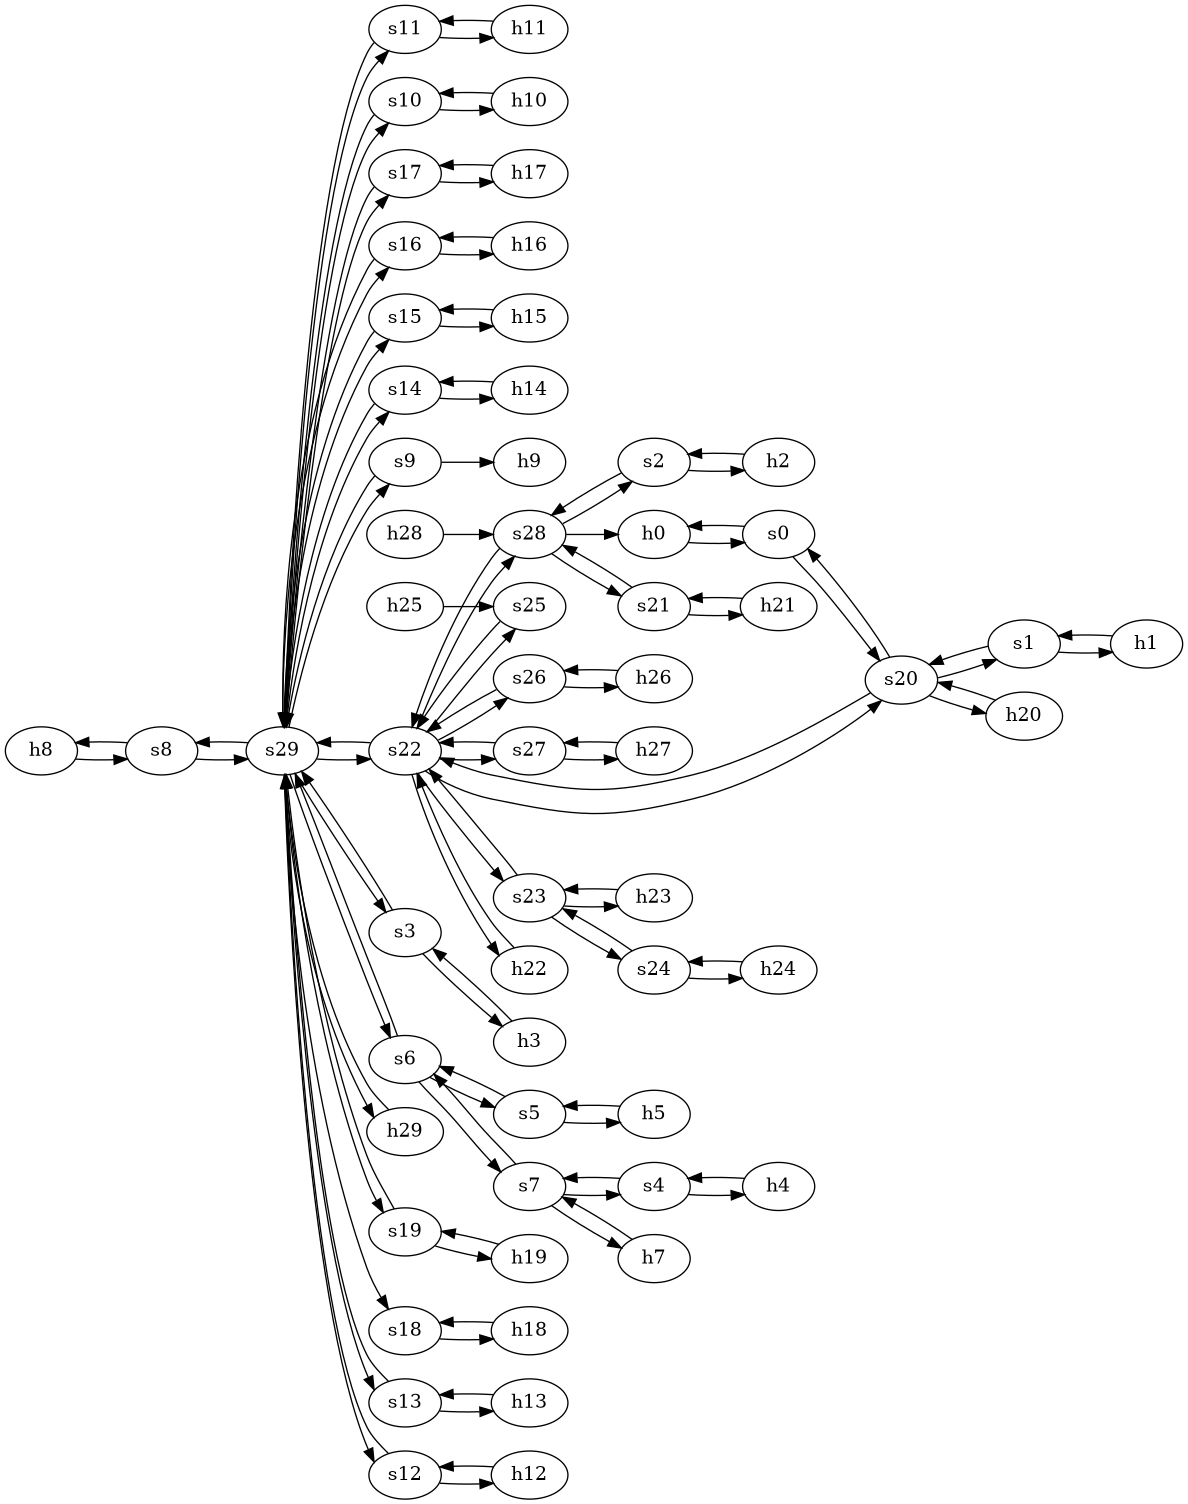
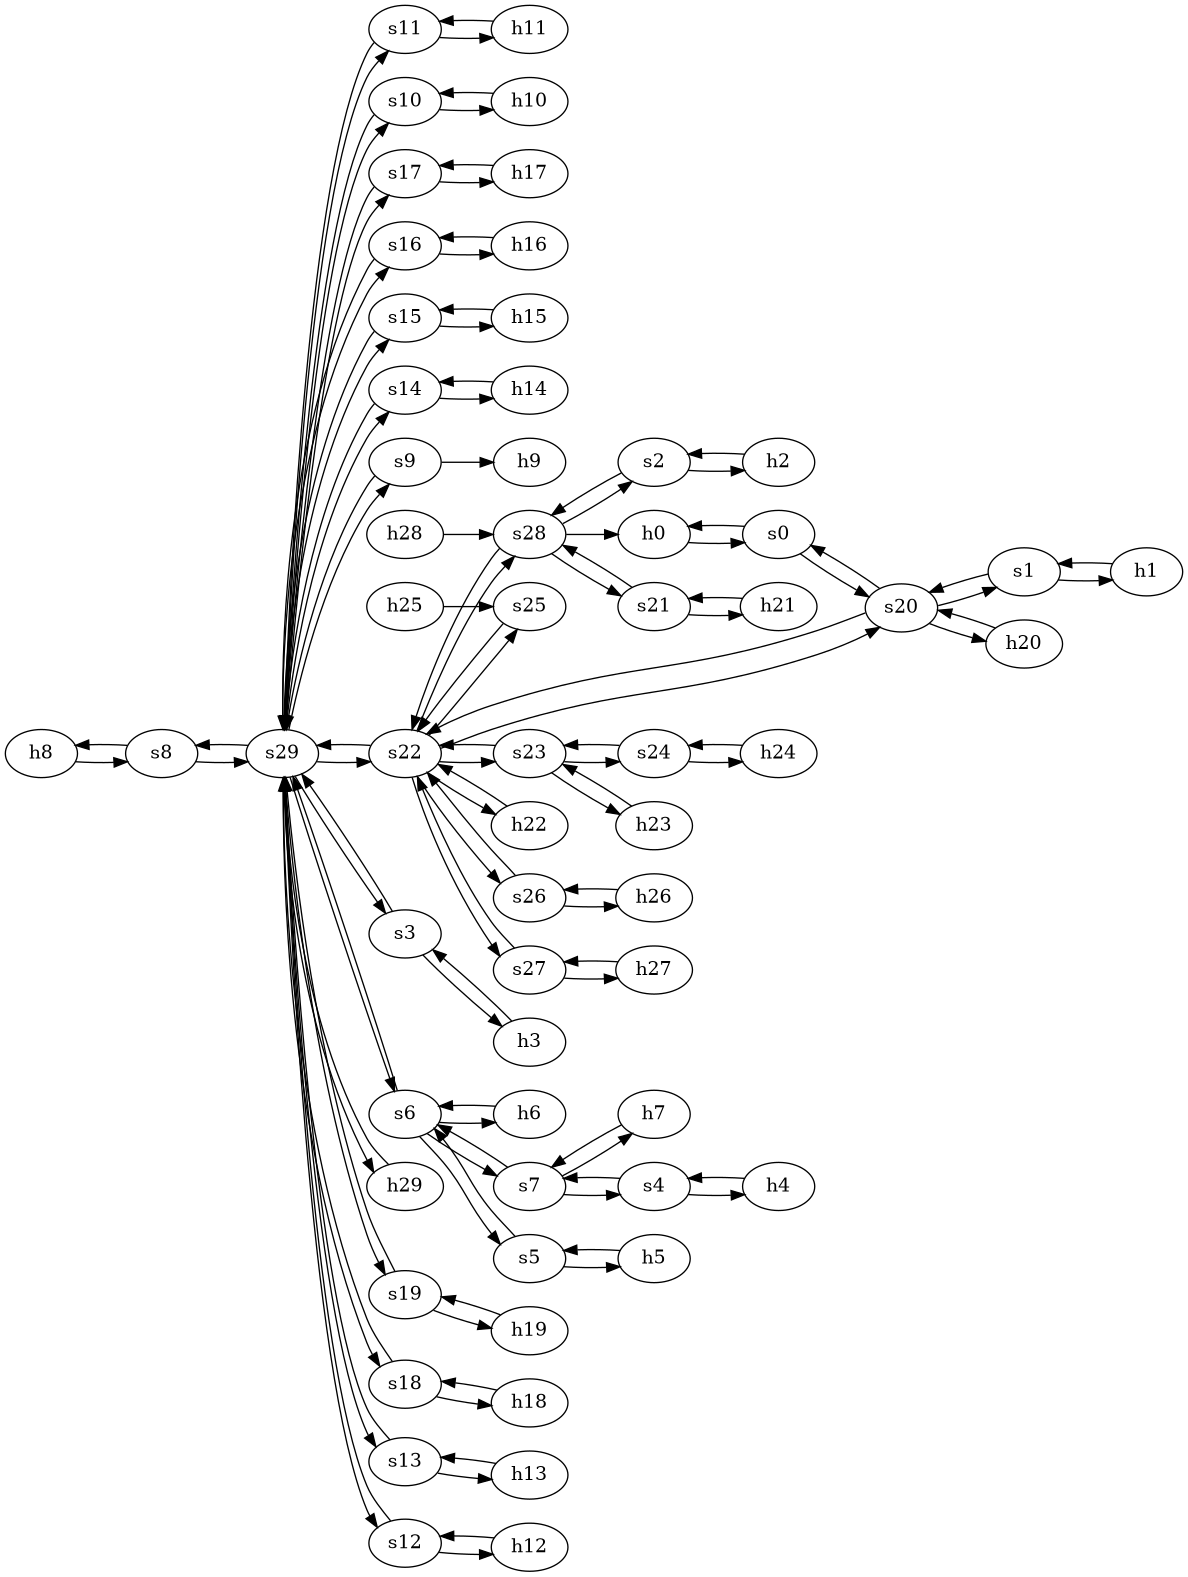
none -> (307, 1083)
none -> (530, 1114)
